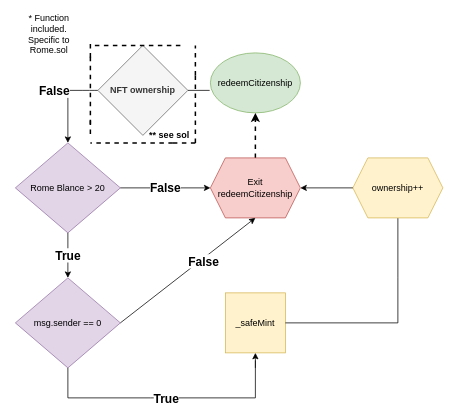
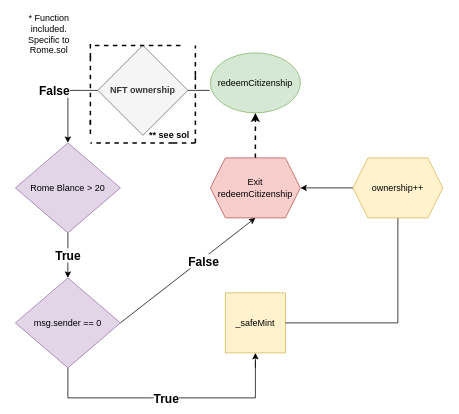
(164, 188) -> none
